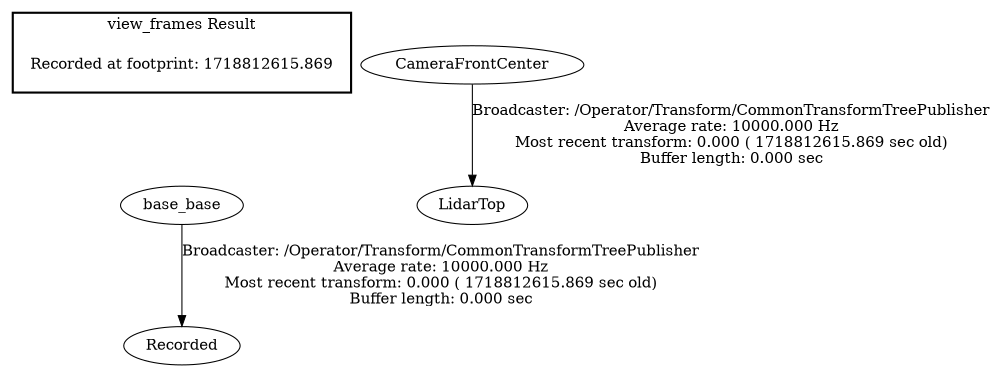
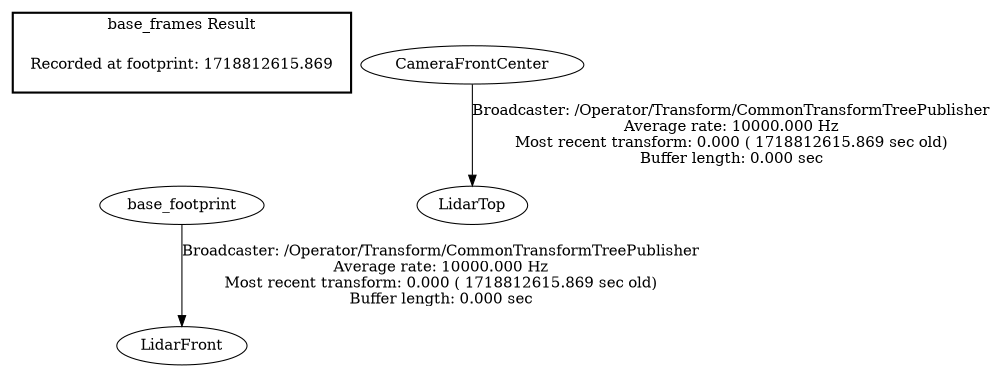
(182, 25) -> (182, 25)
(182, 205) -> (182, 205)
(182, 346) -> (182, 346)
